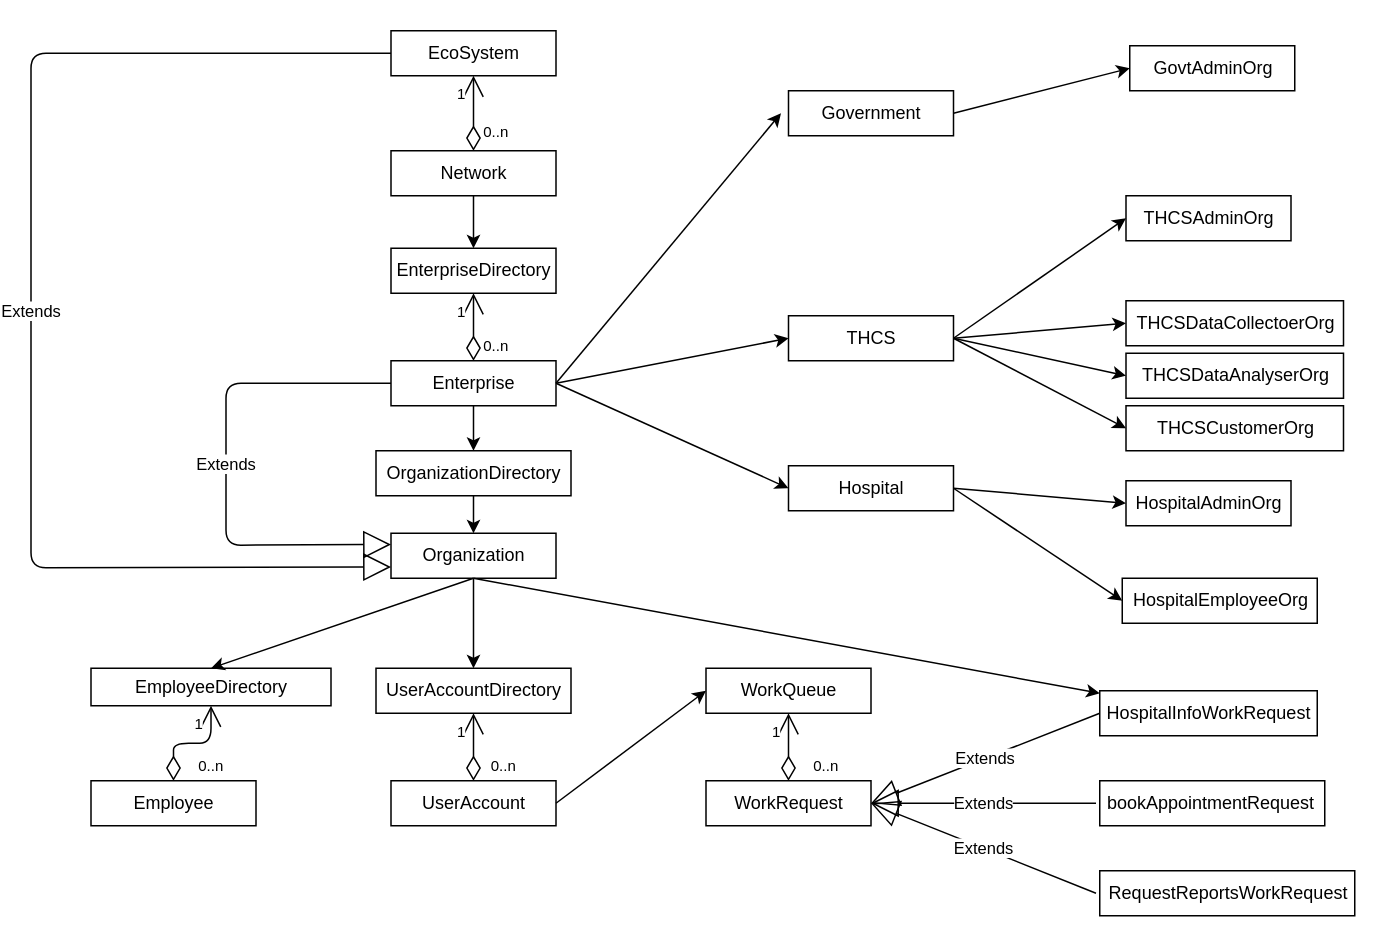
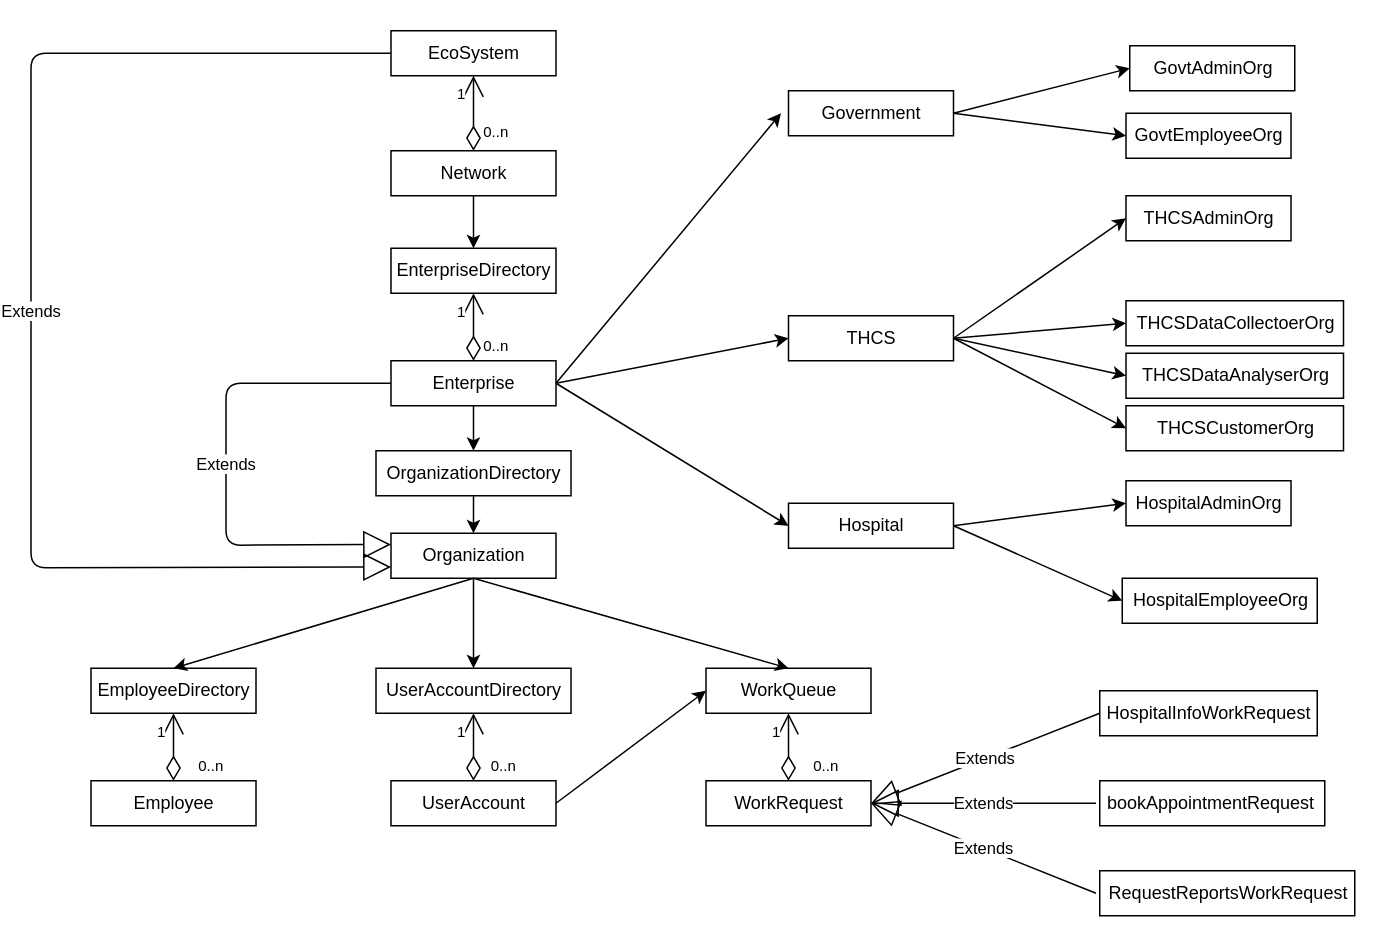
none -> (1037, 124)
none -> (1208, 136)
(871, 488) -> (871, 526)
(783, 635) -> (628, 622)
(211, 687) -> (173, 691)
